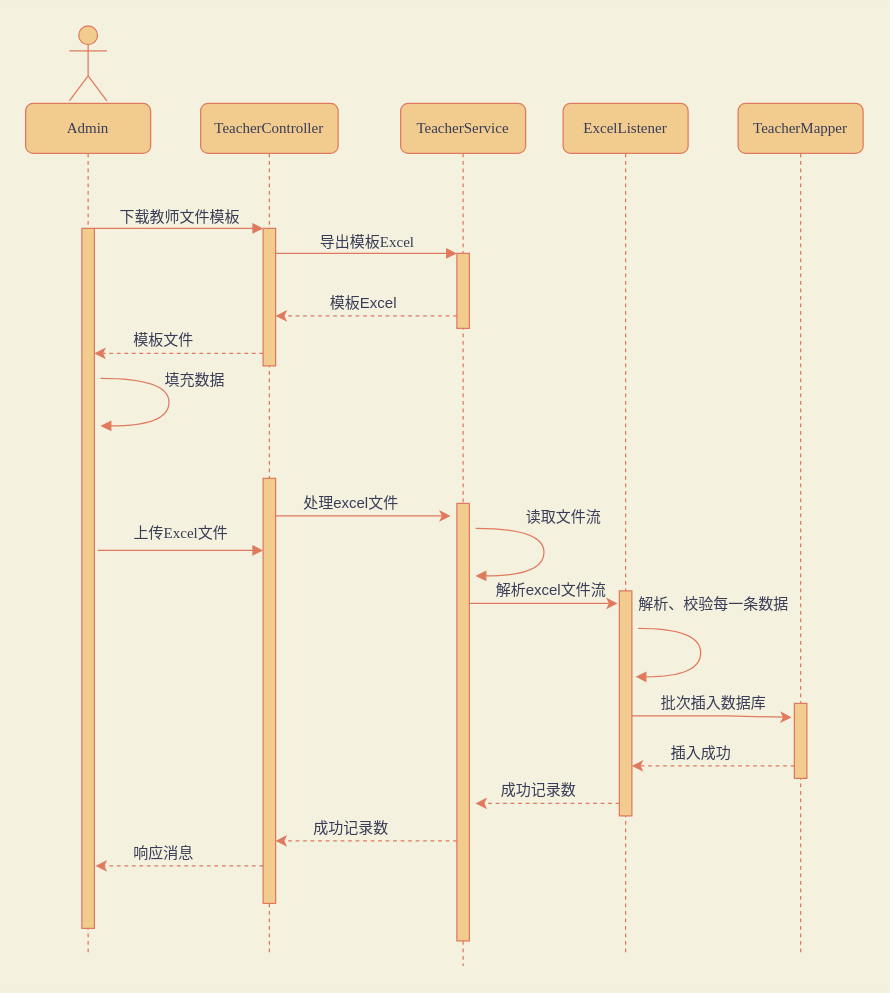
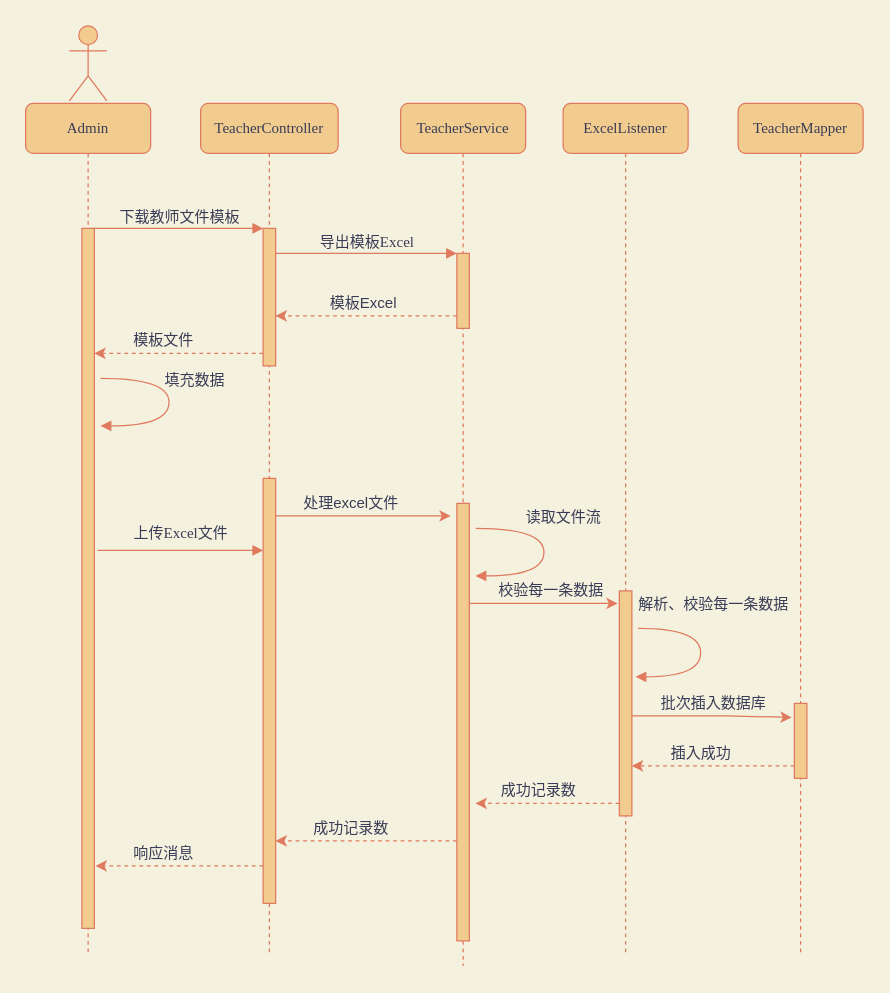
(551, 591) -> (551, 591)
